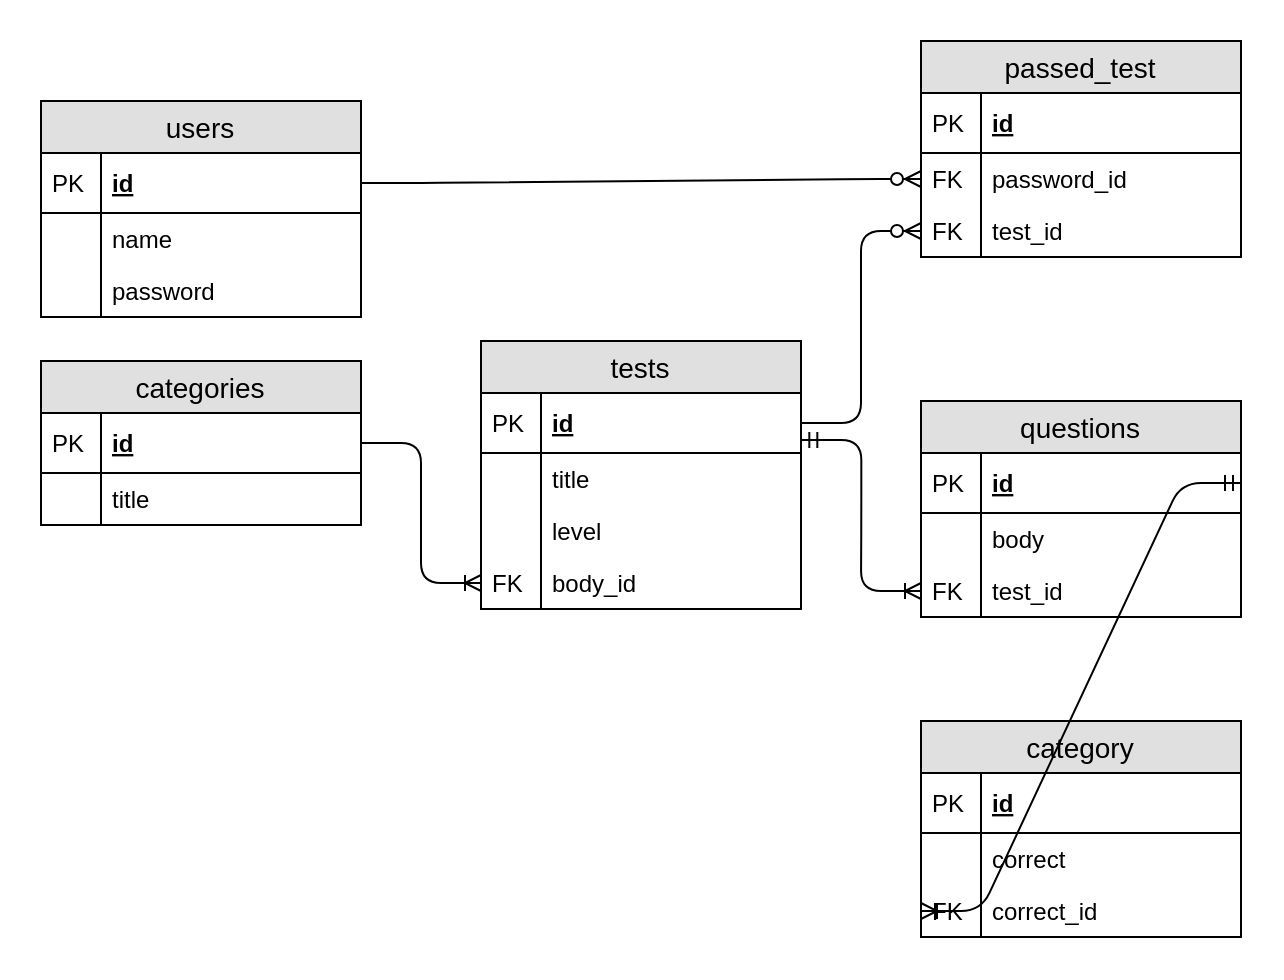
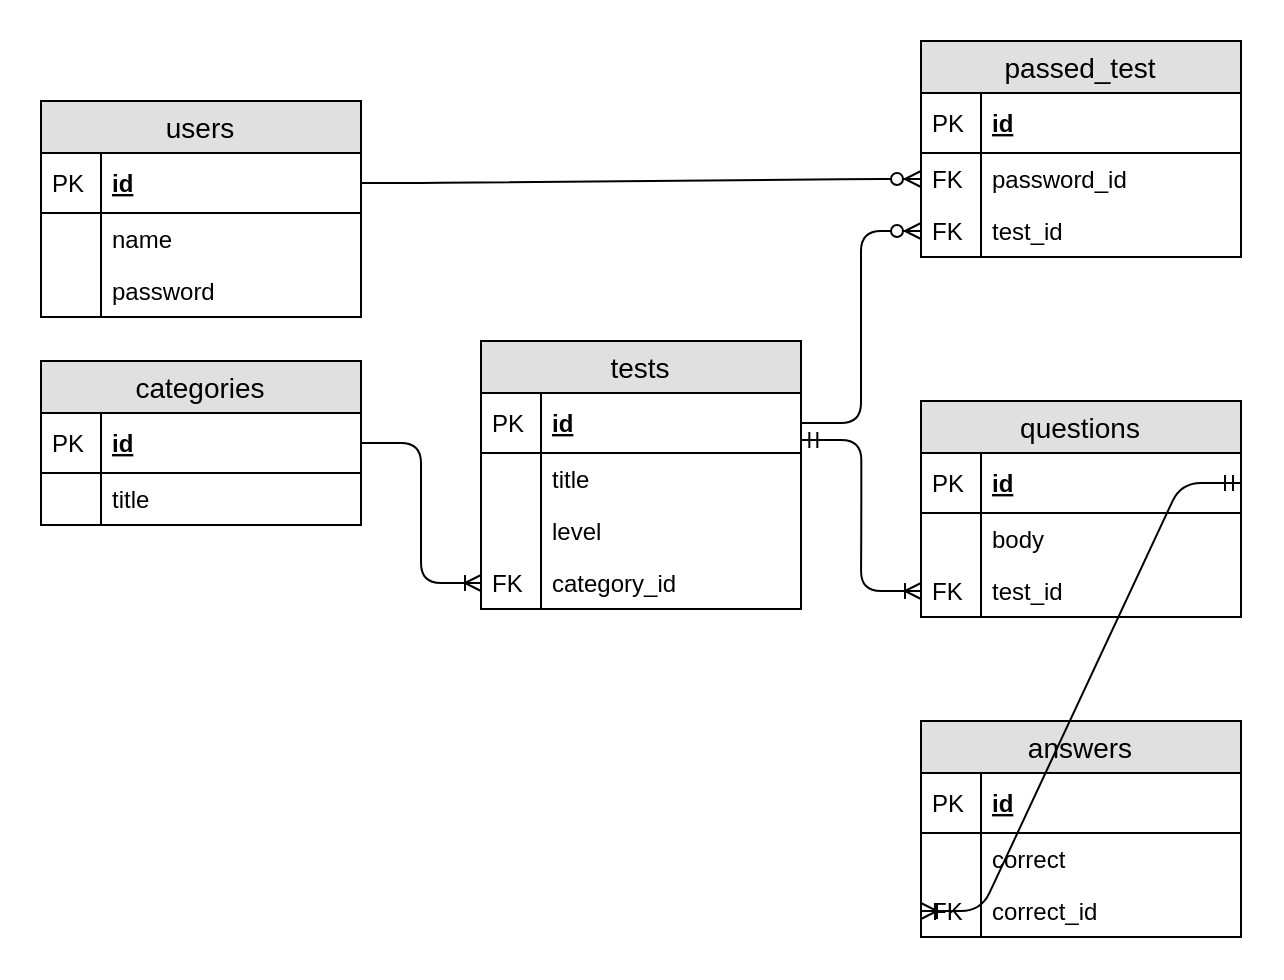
(596, 584) -> (623, 584)
(1080, 749) -> (1080, 749)
